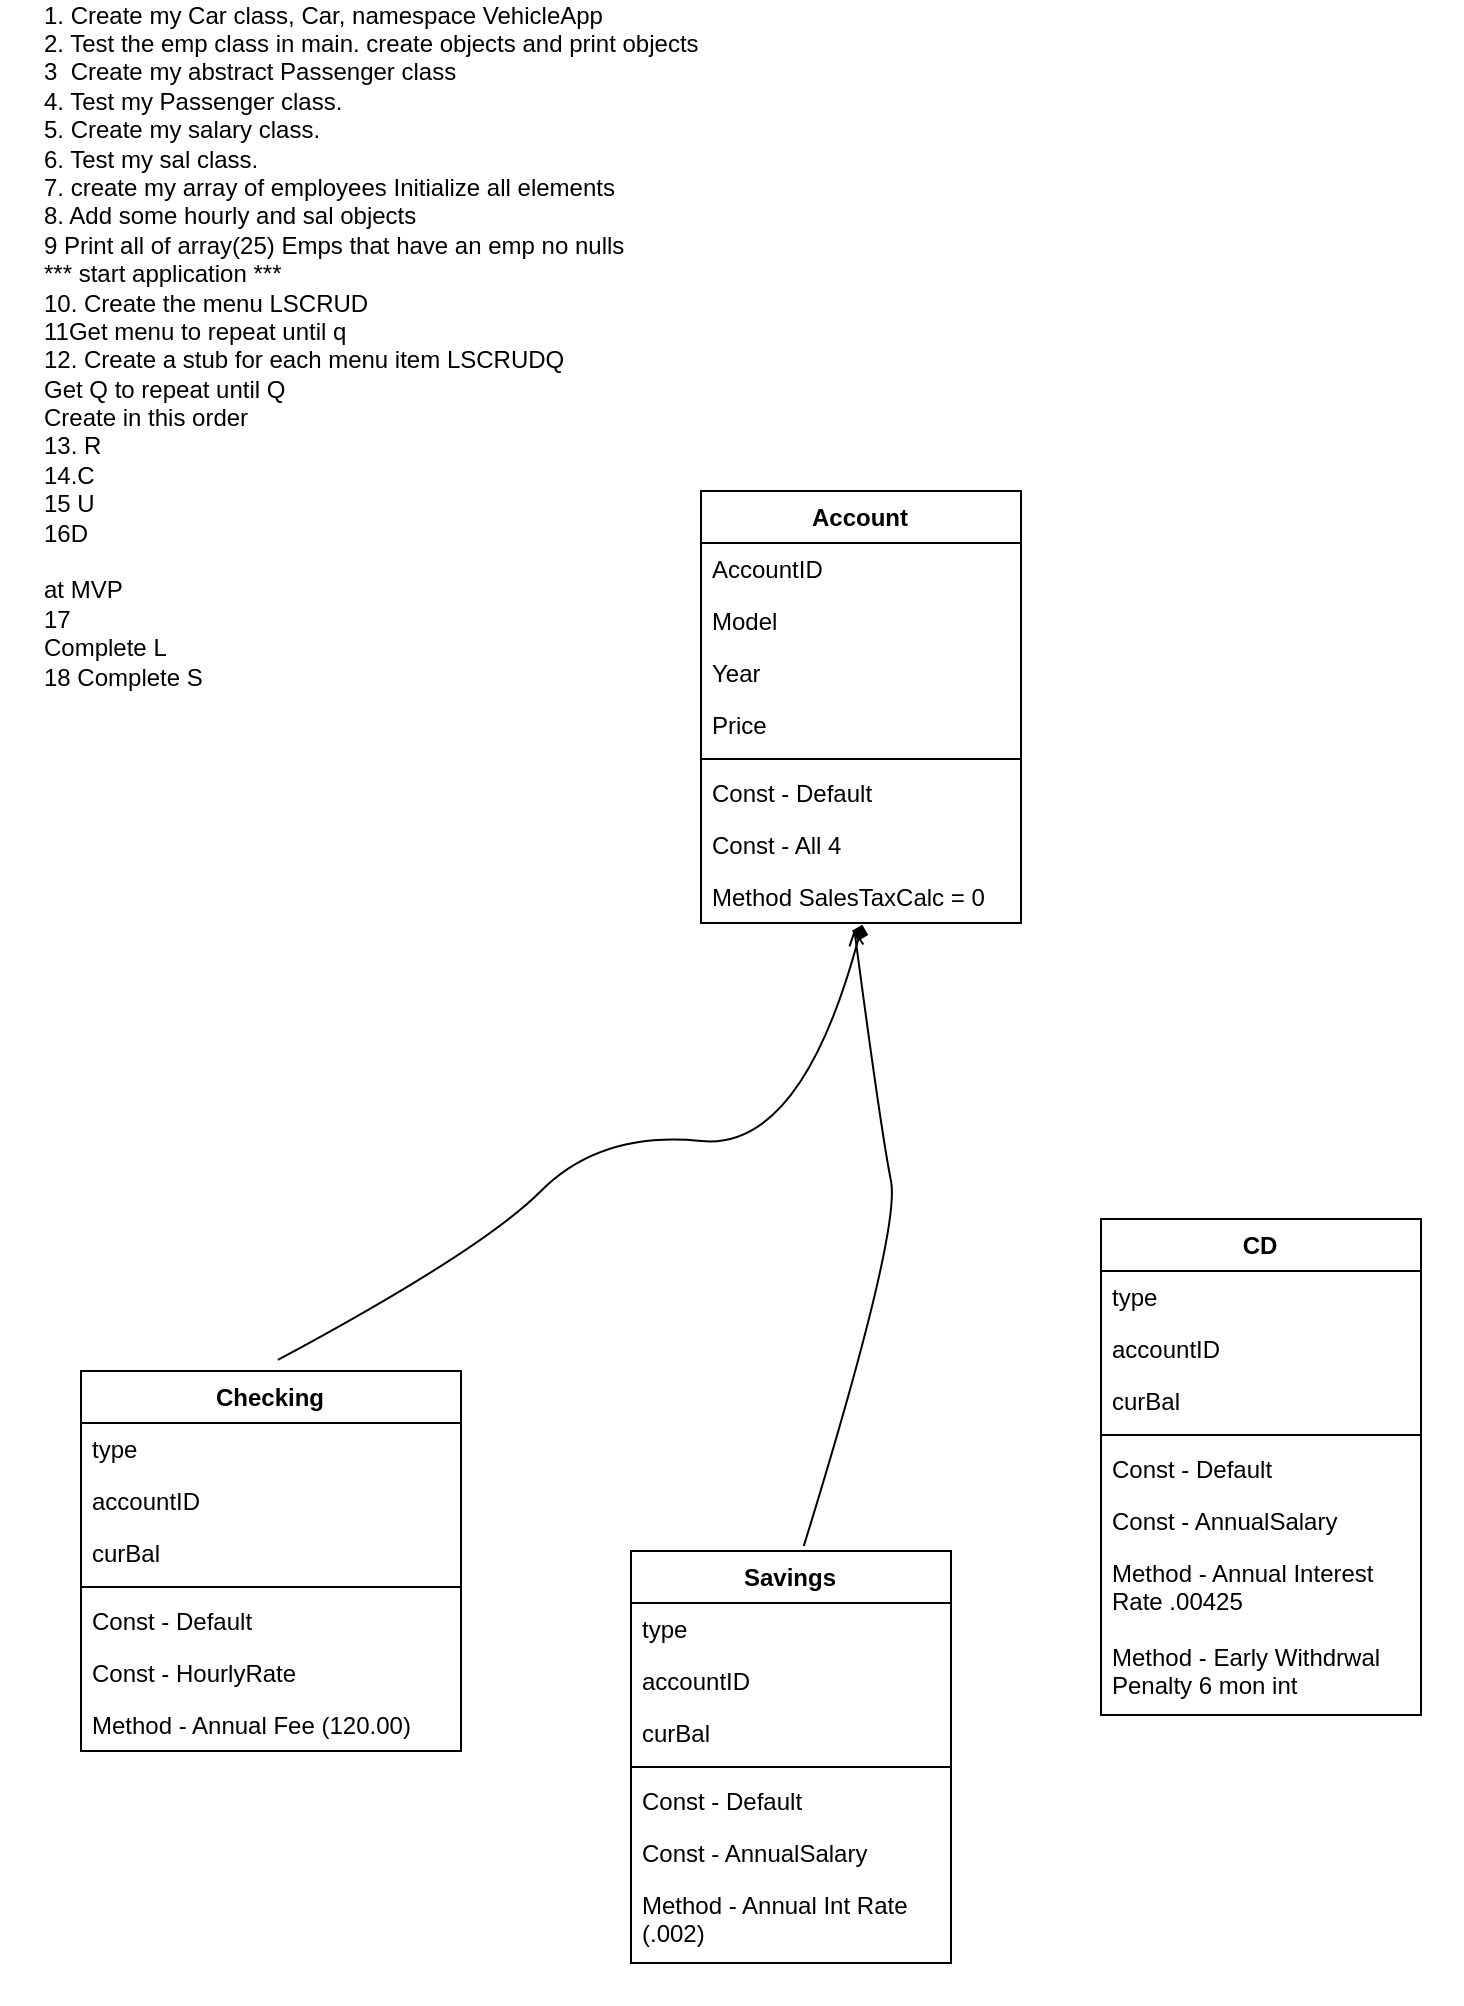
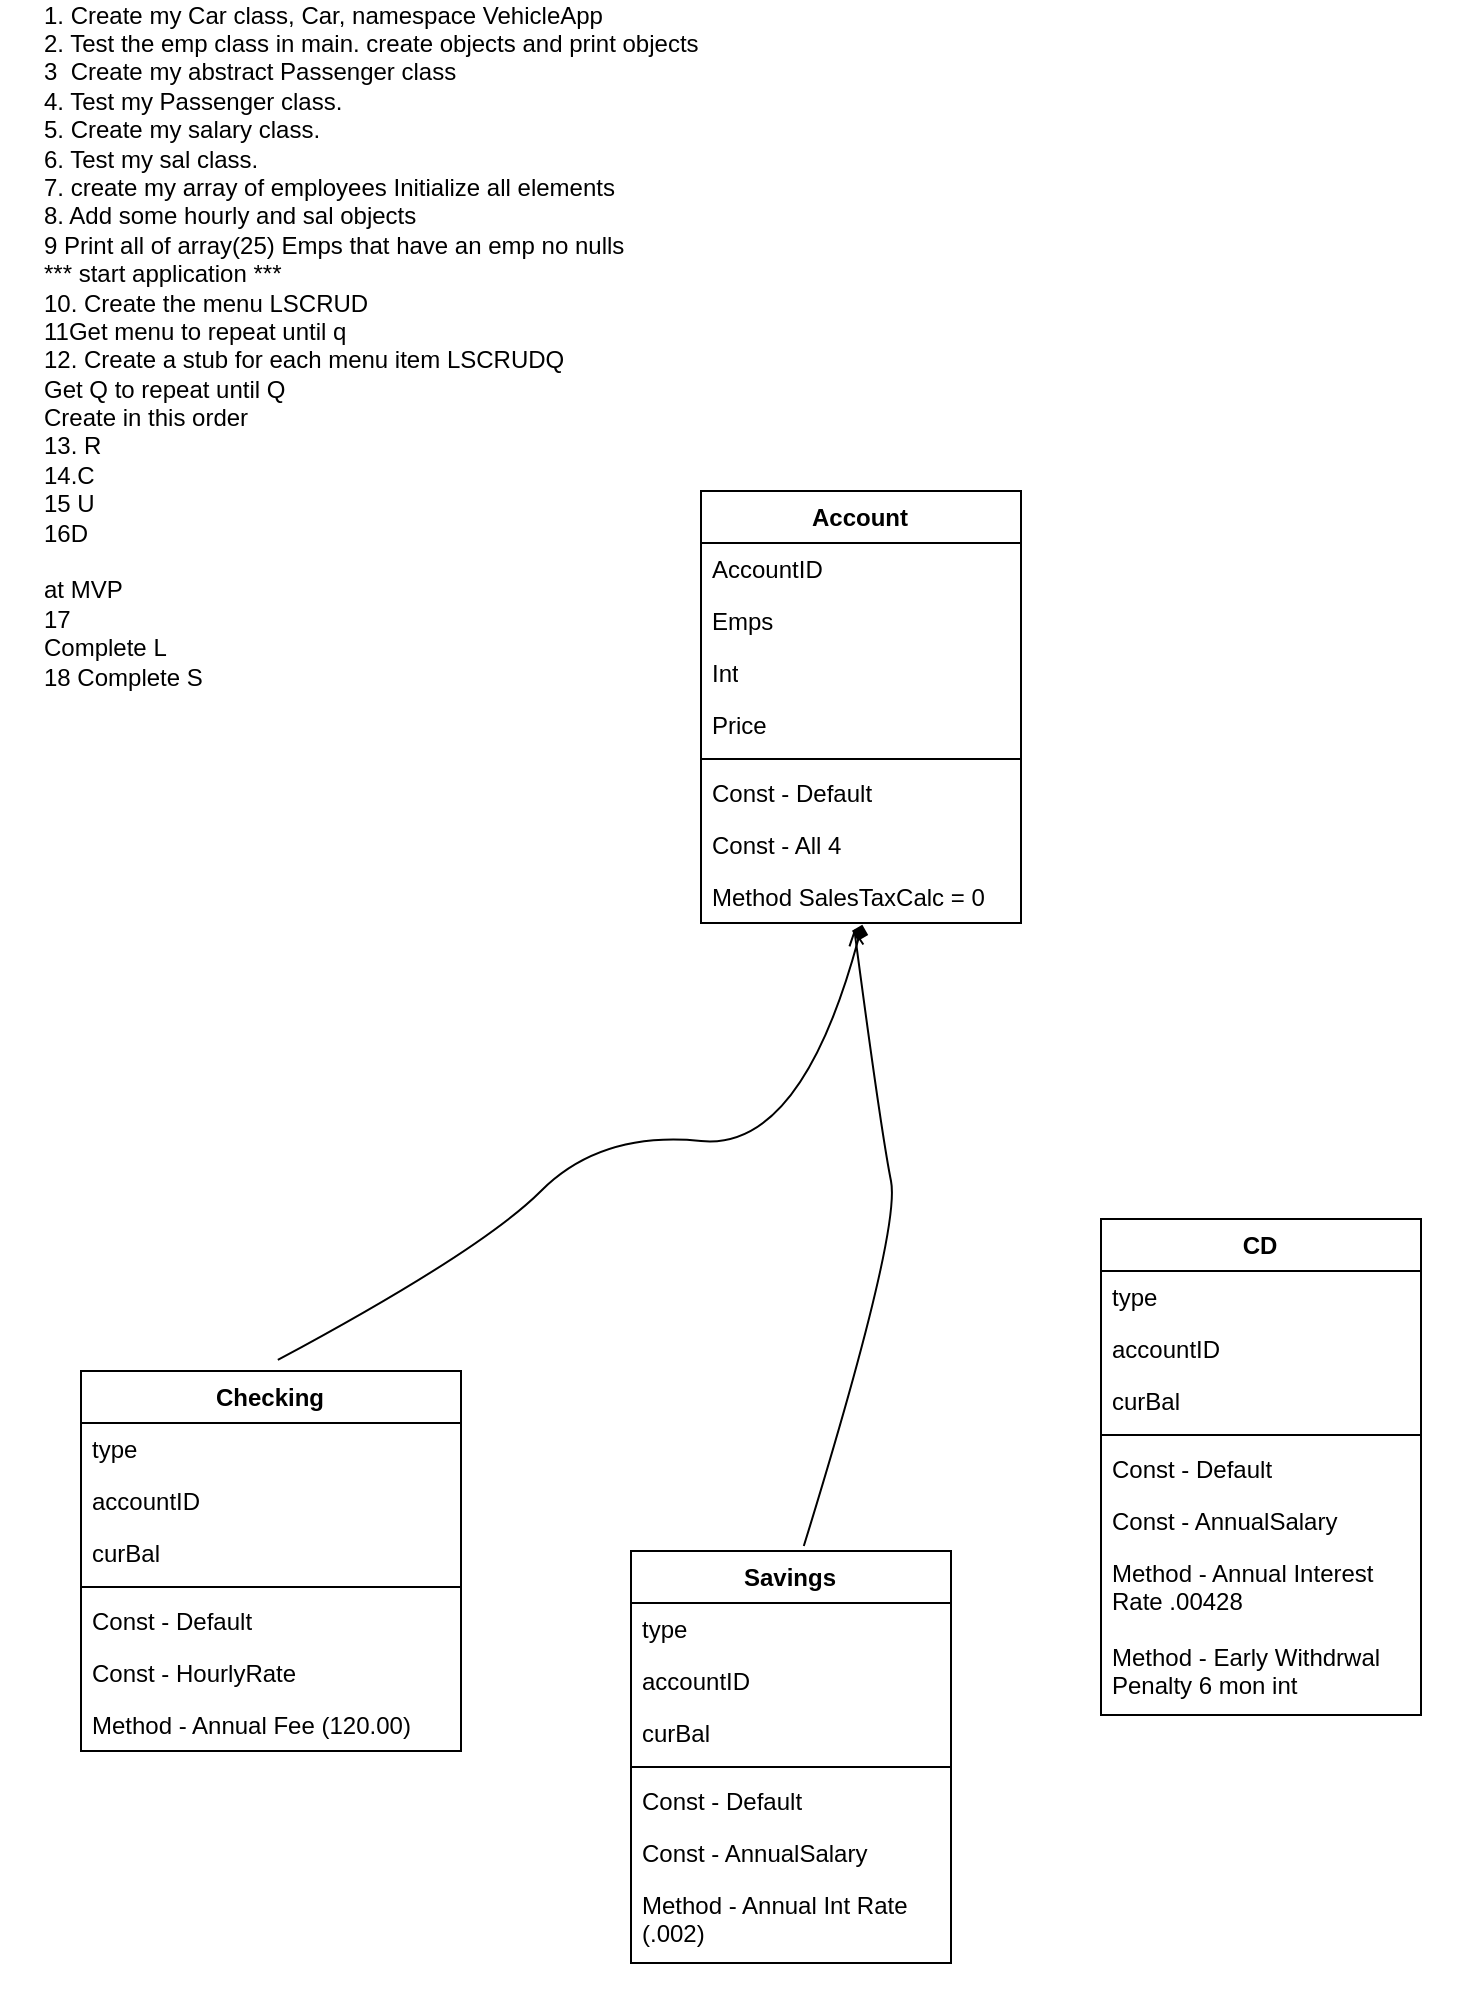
(743, 623) -> (740, 623)
(740, 675) -> (733, 675)
(1263, 1590) -> (1263, 1590)
